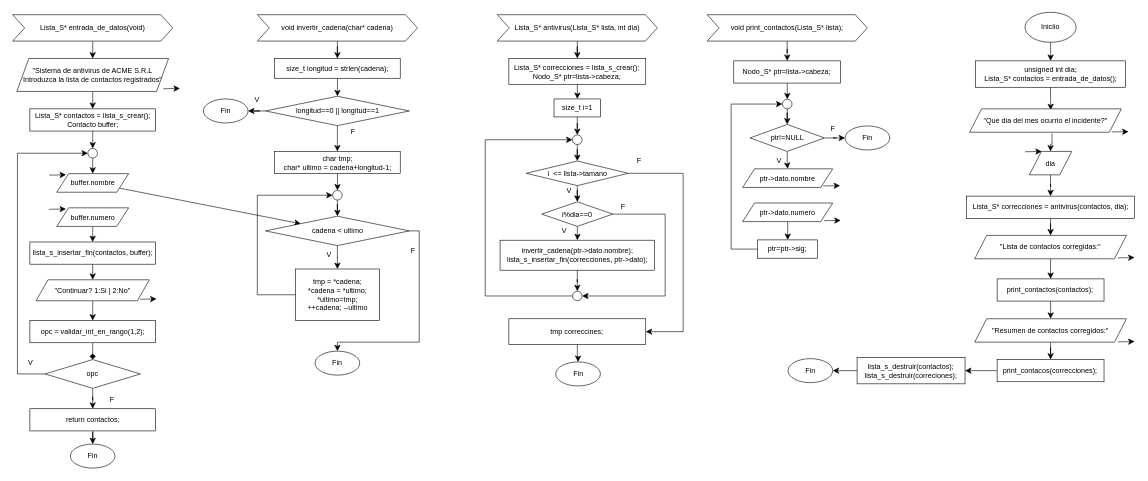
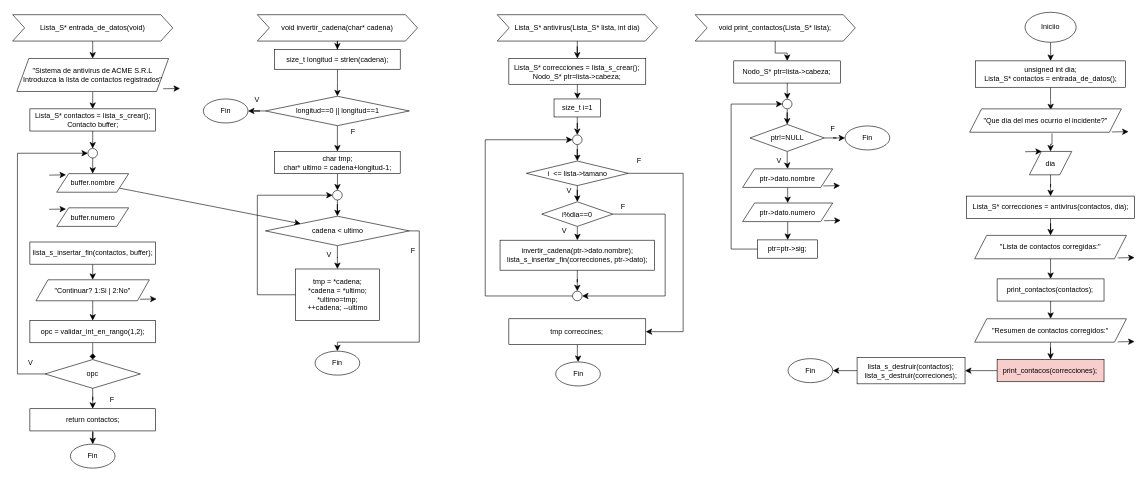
(787, 28) -> (775, 28)
(337, 68) -> (337, 59)
none -> (788, 190)
(92, 236) -> none
(1051, 371) -> (1051, 371)
